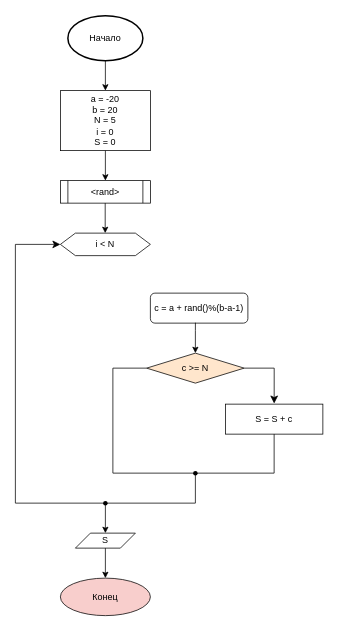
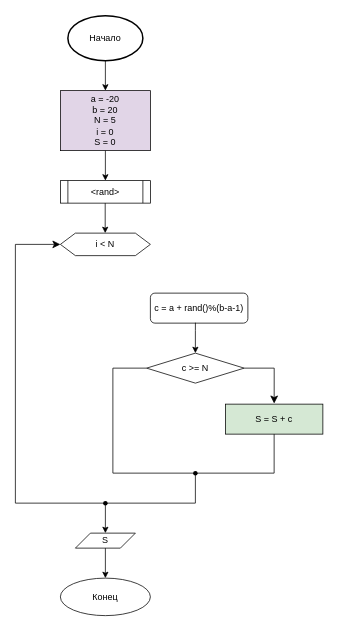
(105, 120) -> (105, 120)
(195, 368) -> (195, 368)
(274, 419) -> (274, 419)
(105, 597) -> (105, 597)
